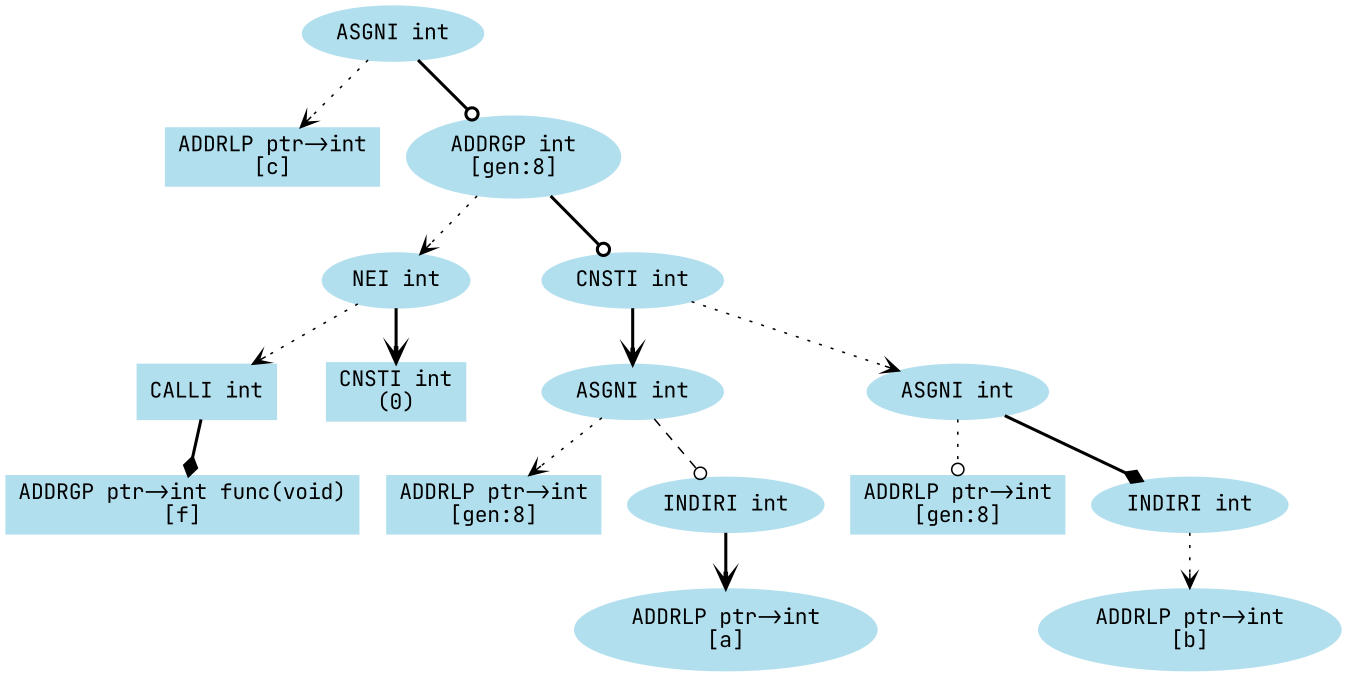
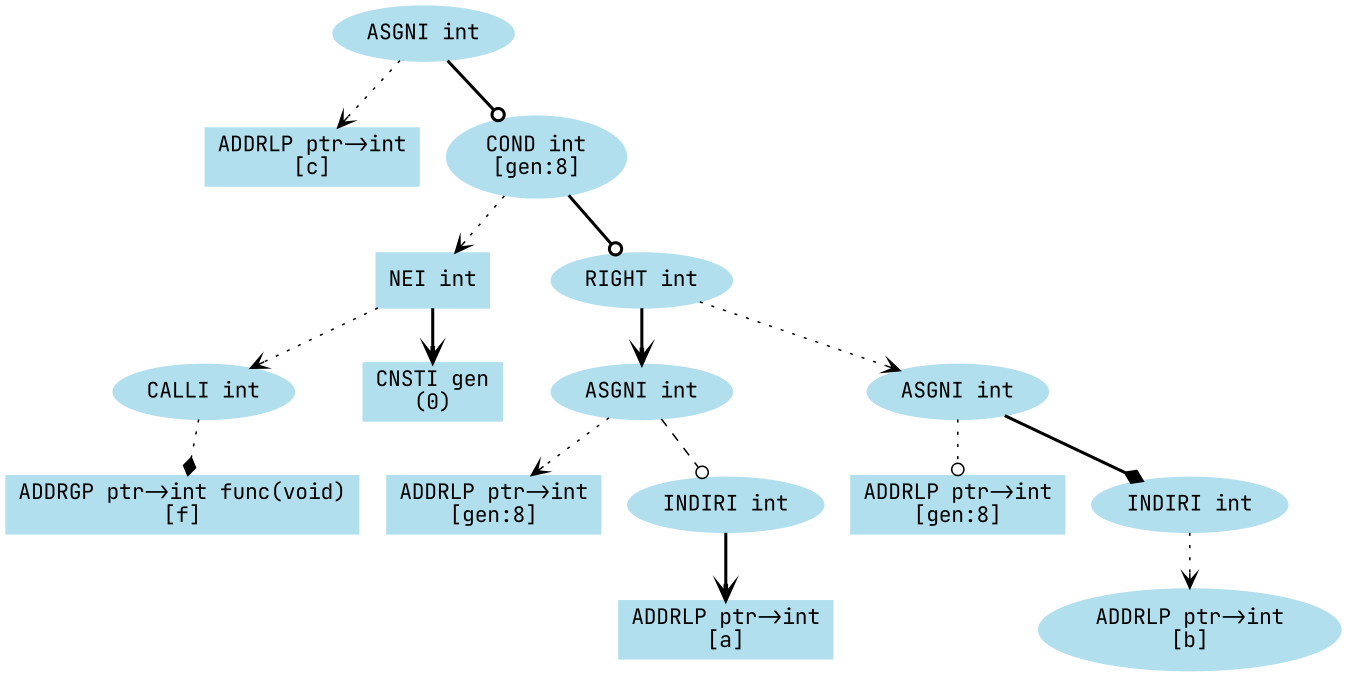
(514, 157) -> (537, 157)
(396, 280) -> (433, 280)
(633, 280) -> (642, 280)
(207, 392) -> (204, 392)
(396, 392) -> (433, 392)
(197, 438) -> (195, 438)
(726, 630) -> (726, 630)
